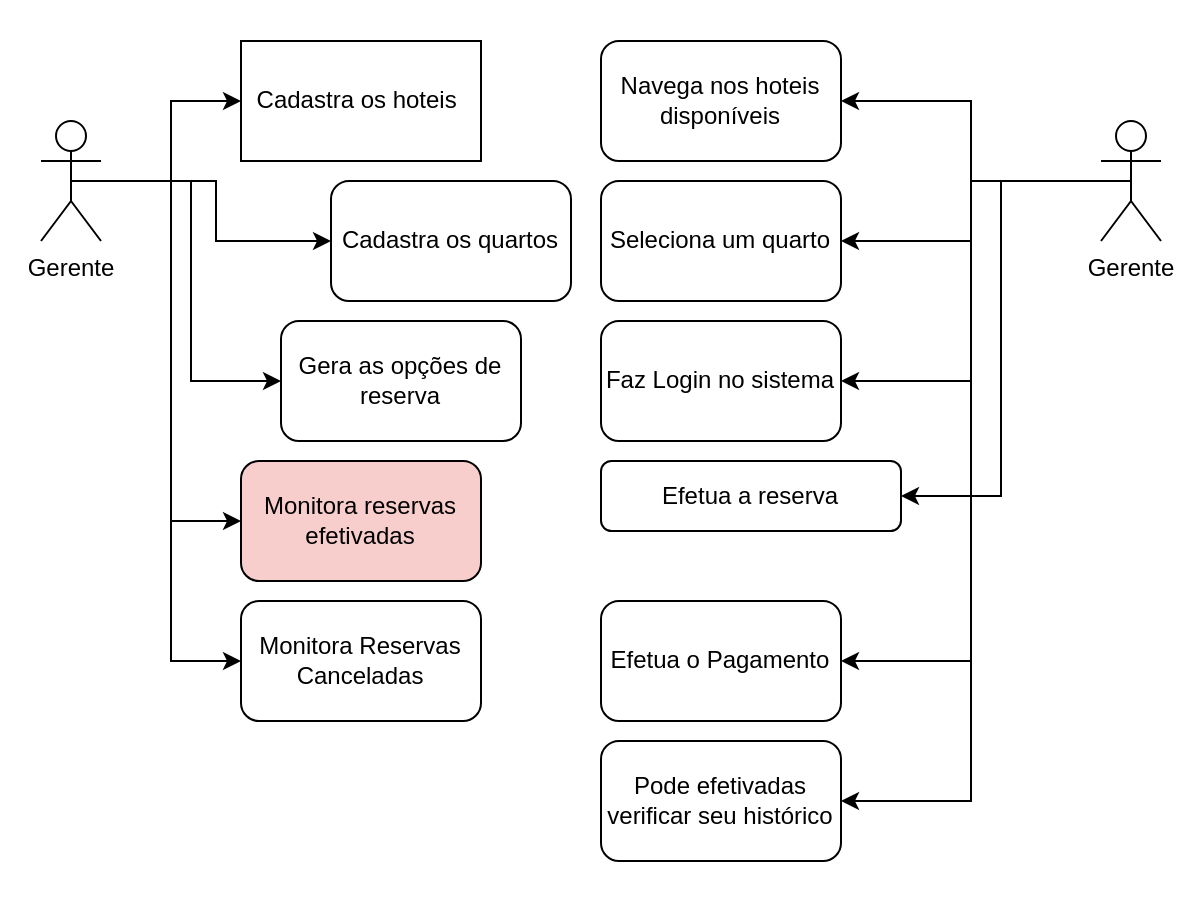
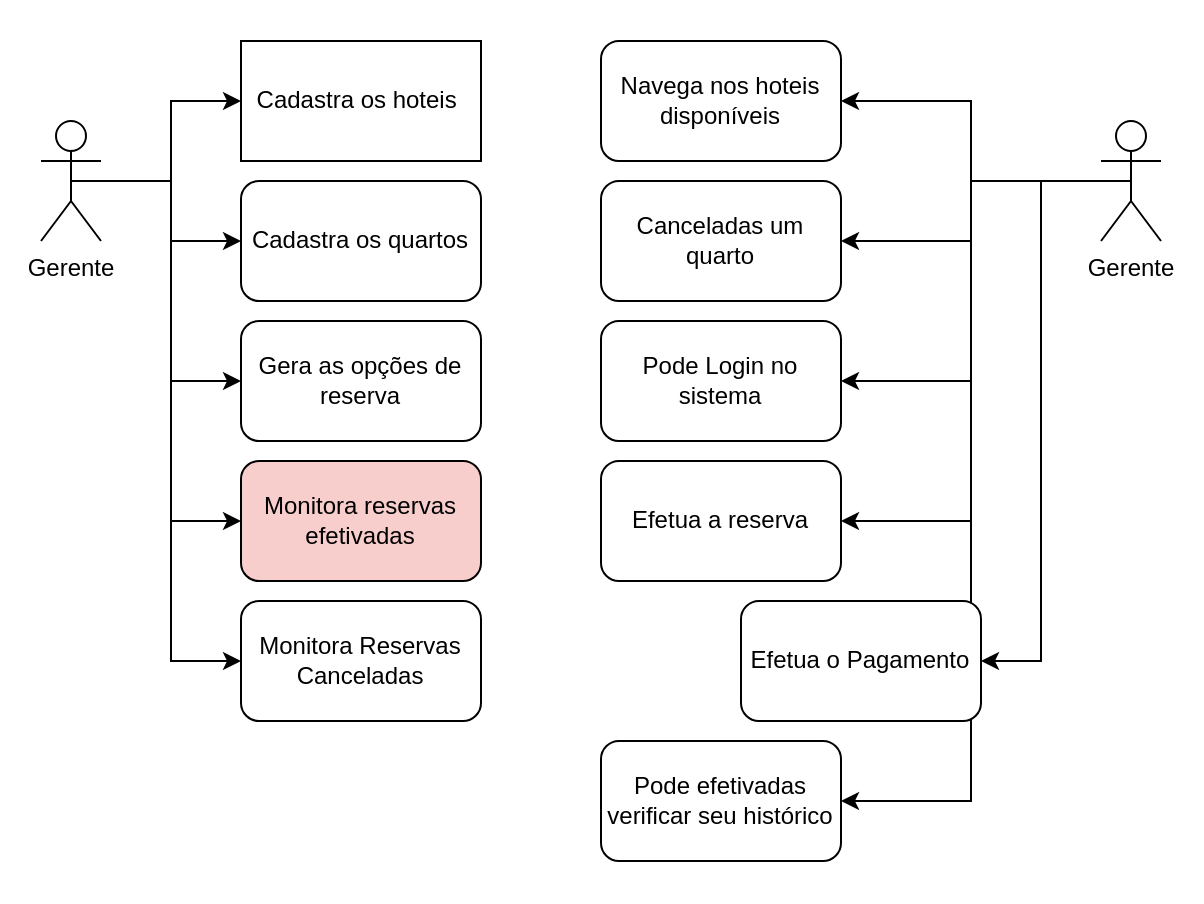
(451, 241) -> (361, 241)
(721, 241) -> (721, 241)
(401, 381) -> (361, 381)
(721, 381) -> (721, 381)
(751, 496) -> (721, 521)
(721, 661) -> (861, 661)
